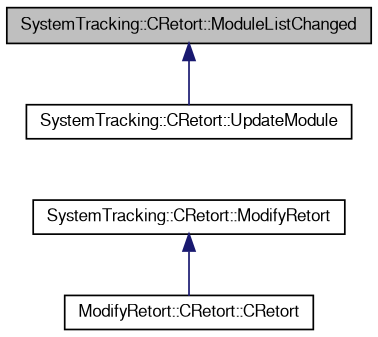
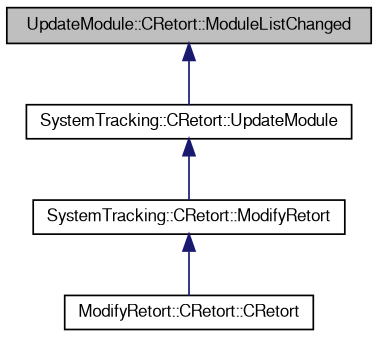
(189, 26) -> (189, 26)
none -> (189, 178)
